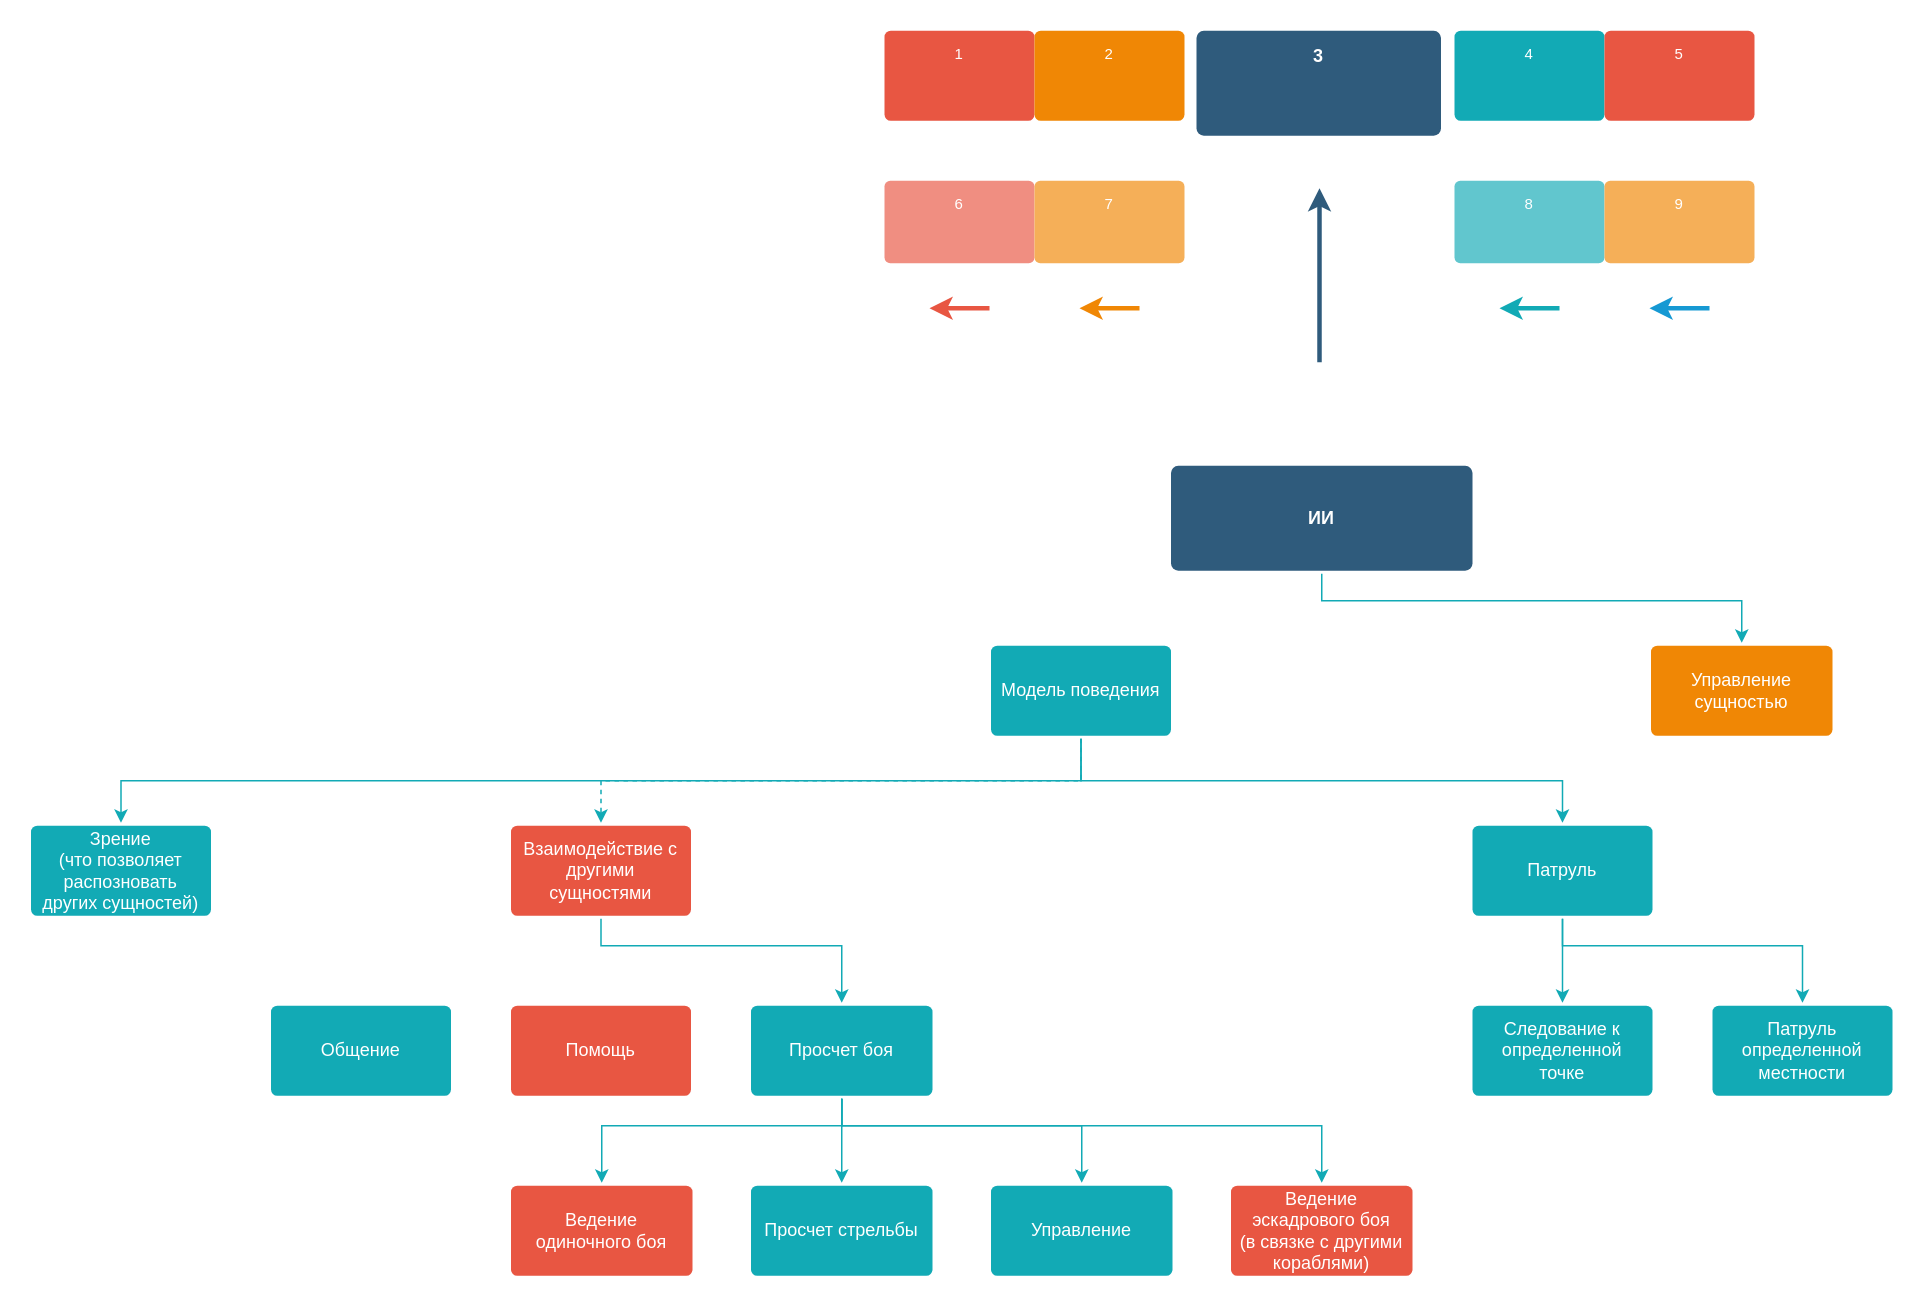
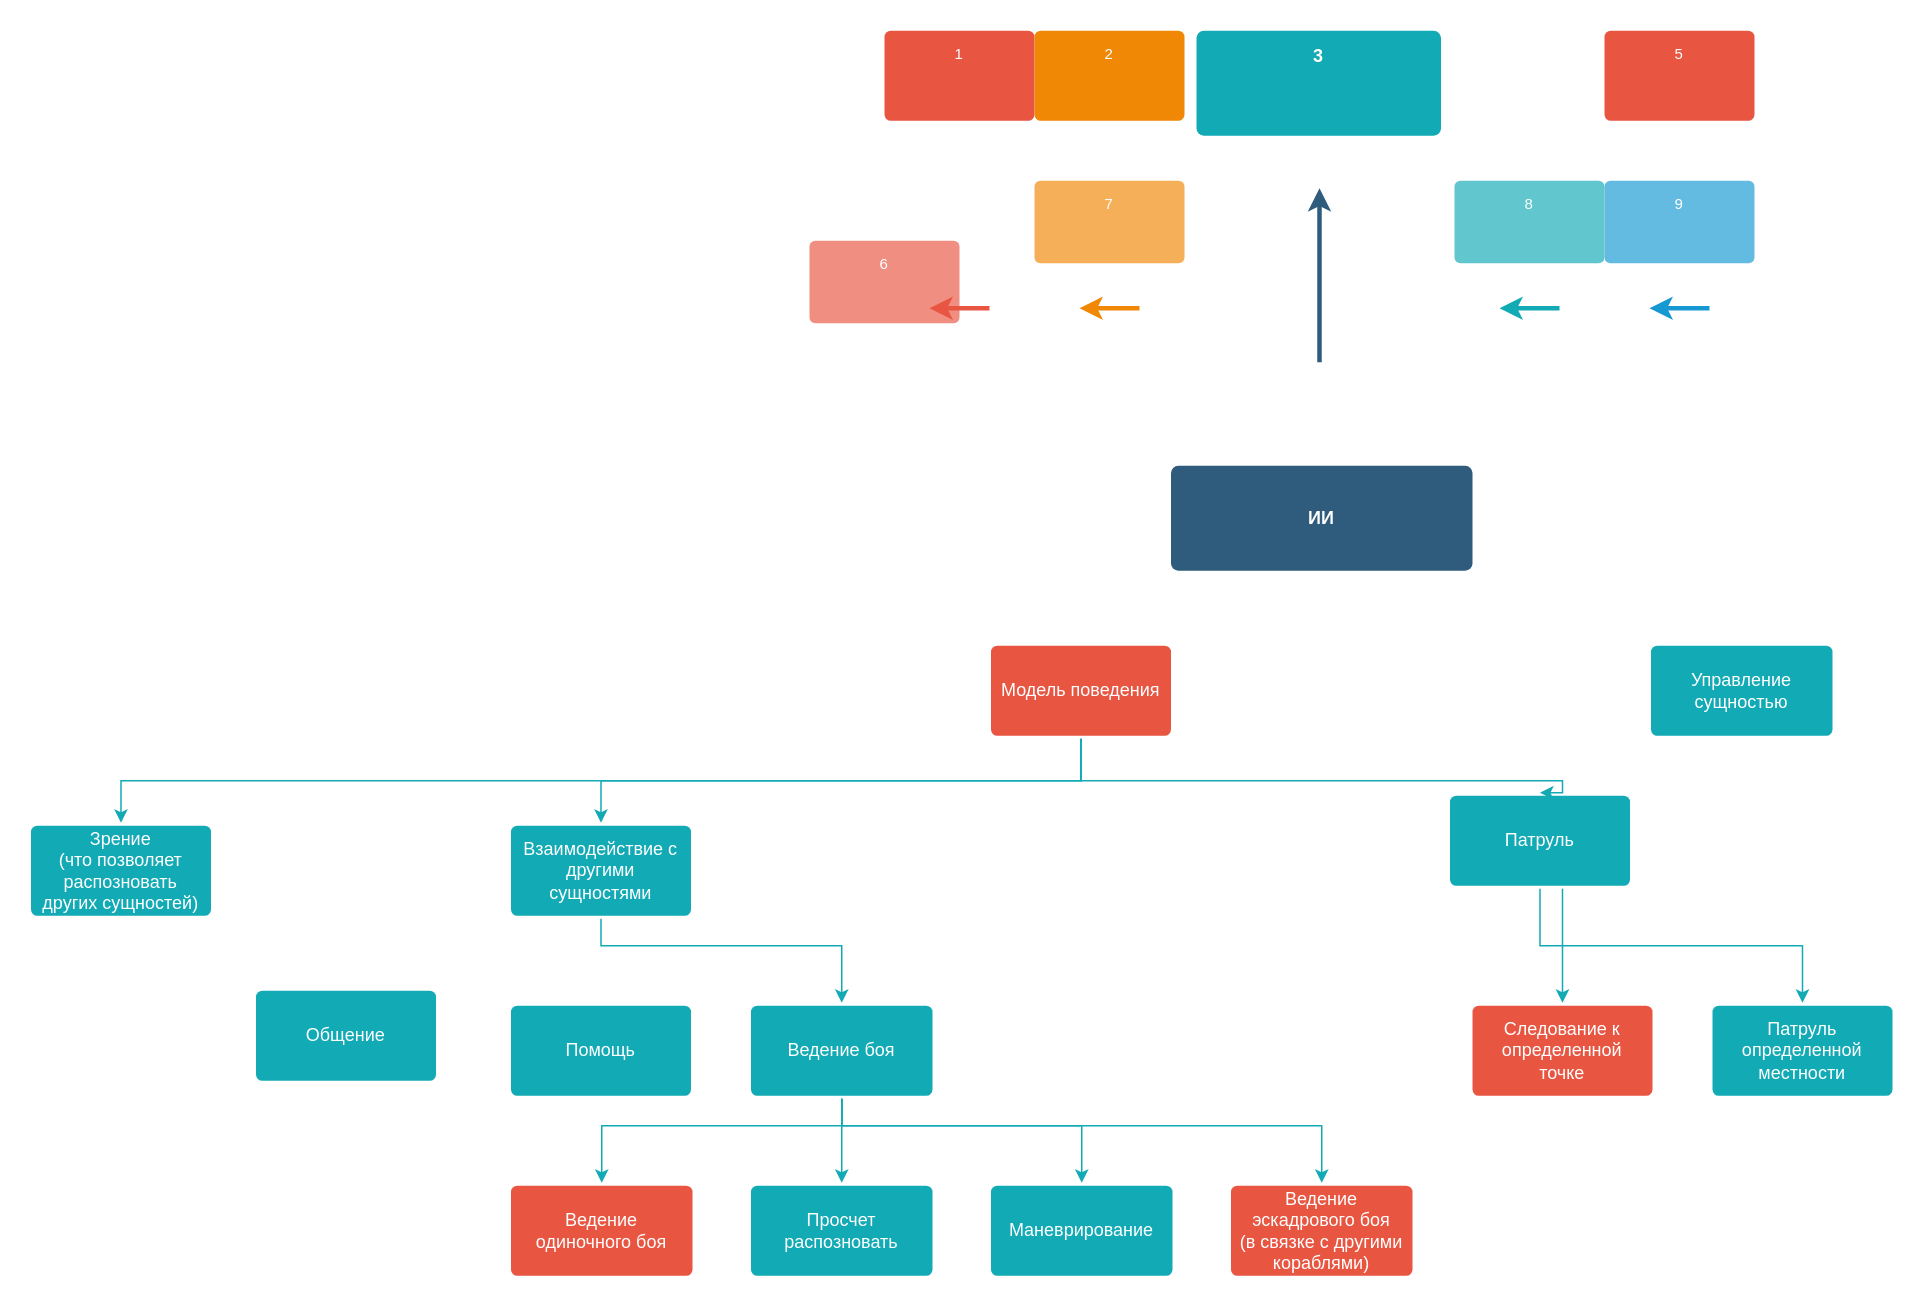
(1529, 76) -> none
(1319, 83) -> (1319, 83)
(959, 222) -> (884, 282)
(1679, 222) -> (1679, 222)
(1534, 601) -> none
(1081, 691) -> (1081, 691)
(1742, 691) -> (1742, 691)
(601, 796) -> (601, 796)
(601, 871) -> (601, 871)
(1562, 871) -> (1540, 841)
(361, 1051) -> (346, 1036)
(601, 1051) -> (601, 1051)
(842, 1051) -> (842, 1051)
(1562, 1051) -> (1562, 1051)
(842, 1231) -> (842, 1231)
(1082, 1231) -> (1082, 1231)
